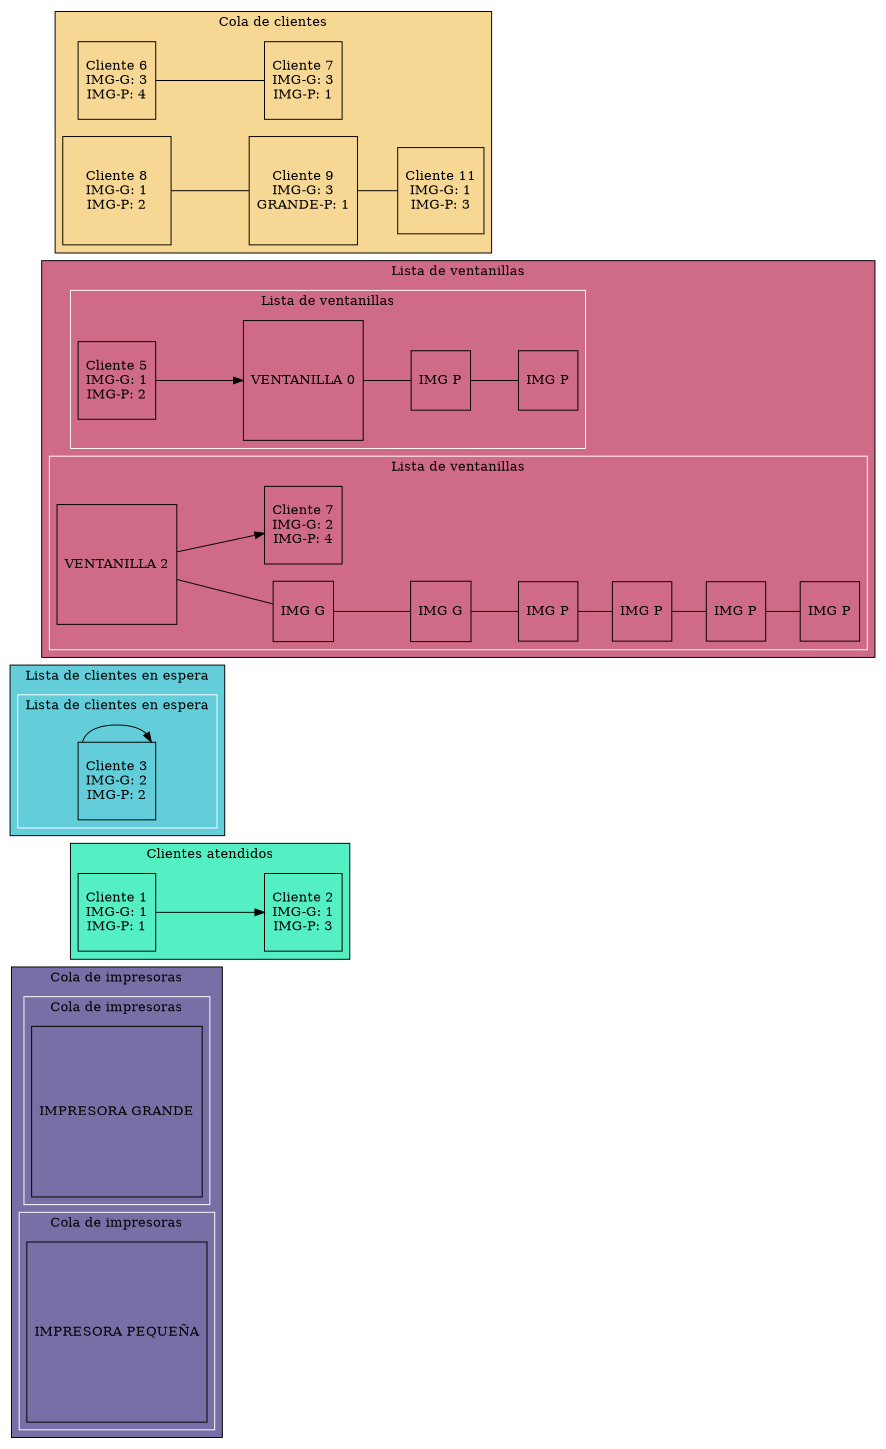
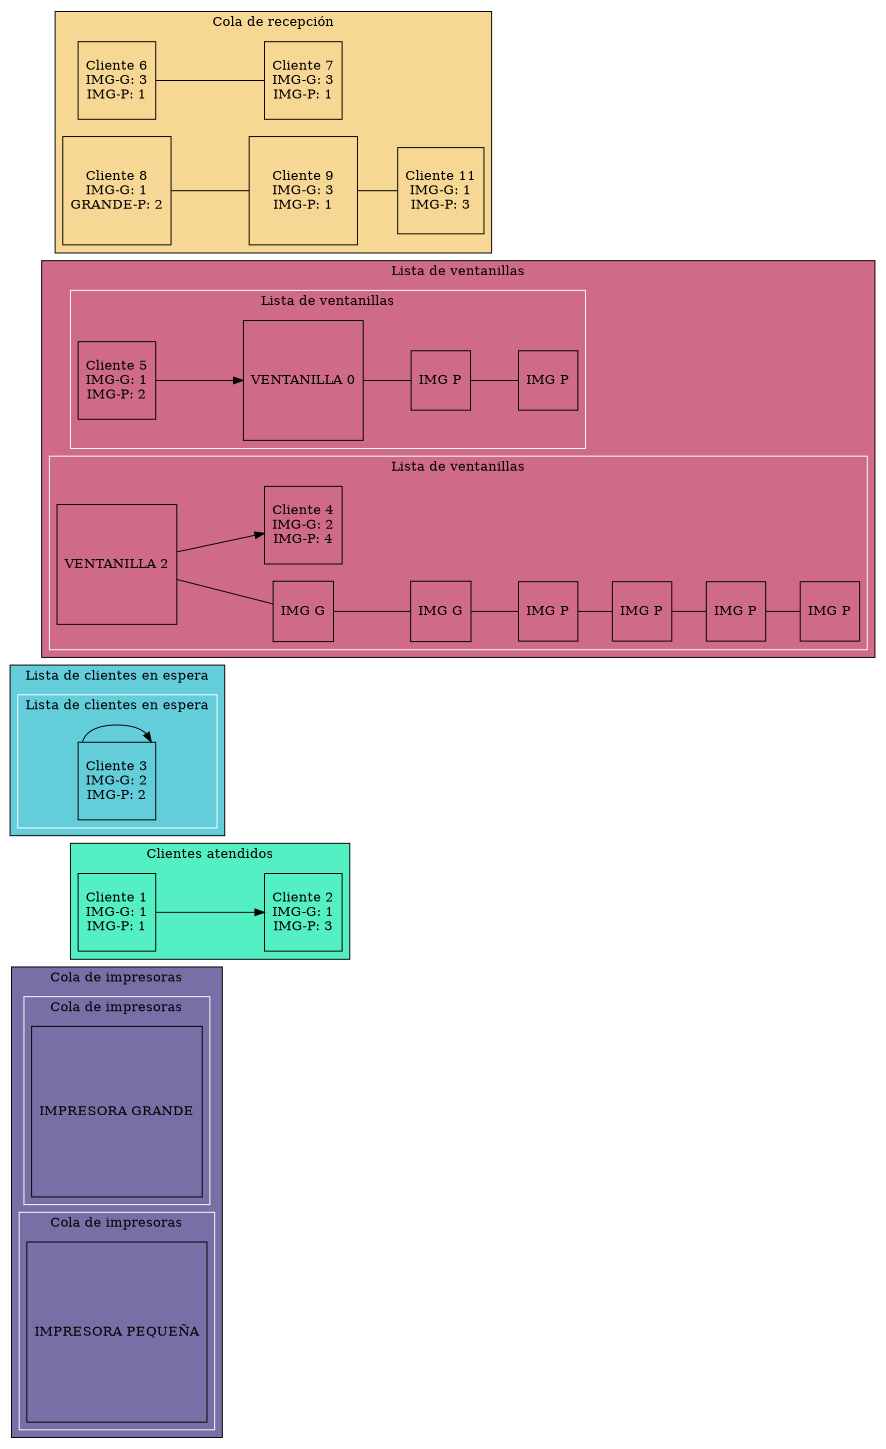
(273, 23) -> (273, 23)
(117, 80) -> (117, 80)
(117, 191) -> (117, 191)
(303, 191) -> (303, 191)
(303, 525) -> (303, 525)
